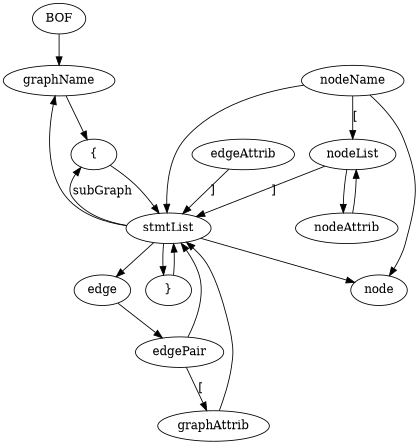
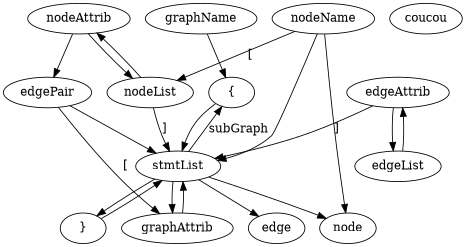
(59, 19) -> none
none -> (426, 19)
none -> (398, 166)
(59, 185) -> (172, 193)
(137, 318) -> (65, 52)
